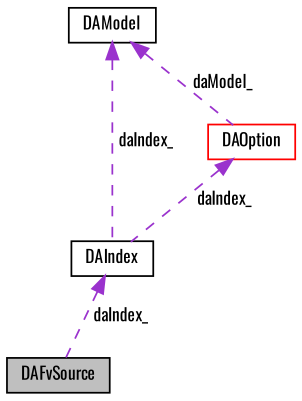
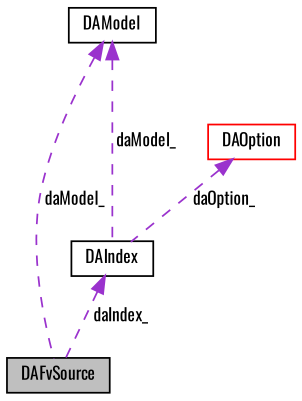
(189, 89) -> (39, 204)
(145, 142) -> (145, 142)
(223, 200) -> (223, 200)
